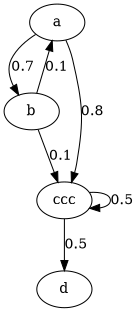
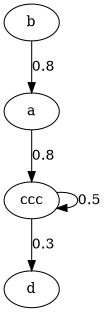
(13, 56) -> none
(57, 67) -> (43, 67)
(46, 151) -> none
(76, 245) -> (43, 245)
